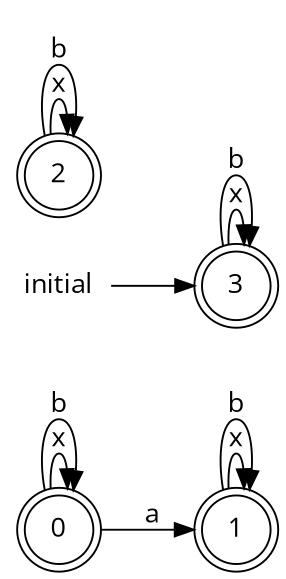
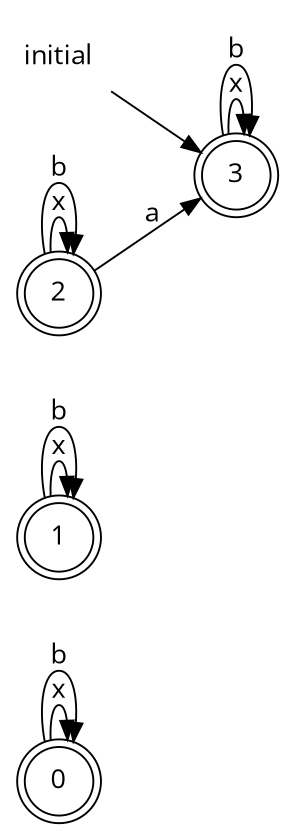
none -> (139, 240)
(138, 530) -> none
